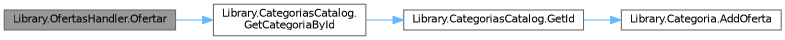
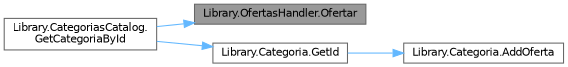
(189, 20) -> (170, 25)
(494, 20) -> (280, 53)
